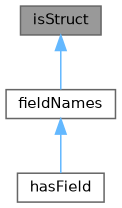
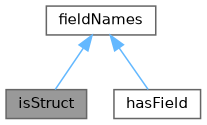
(61, 70) -> (69, 69)
